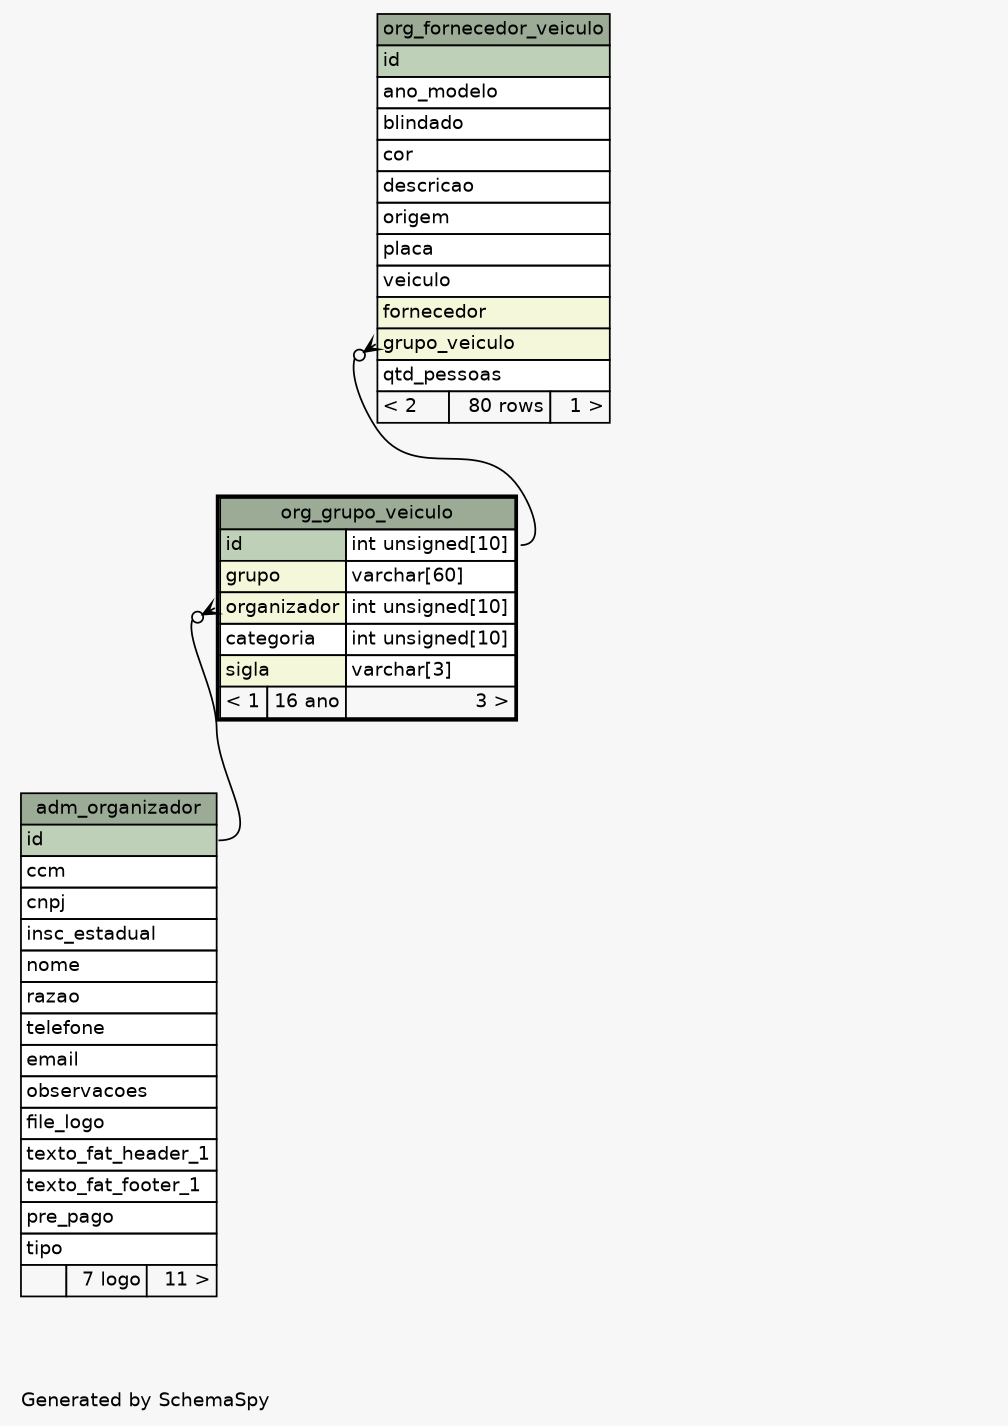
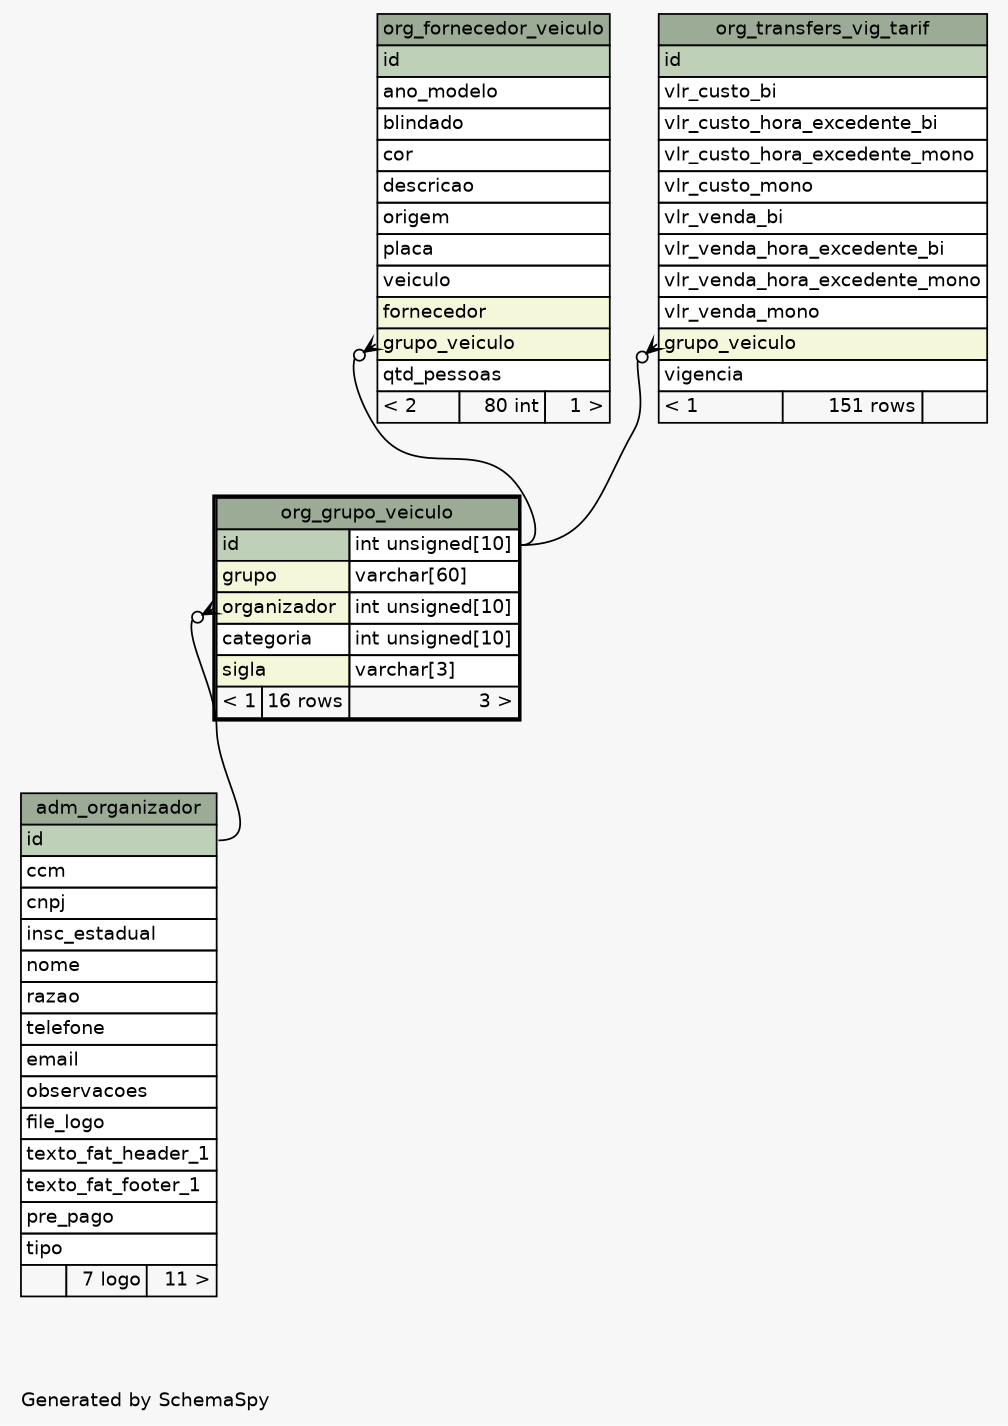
none -> (823, 218)
(507, 406) -> (512, 406)
(308, 702) -> (306, 702)
